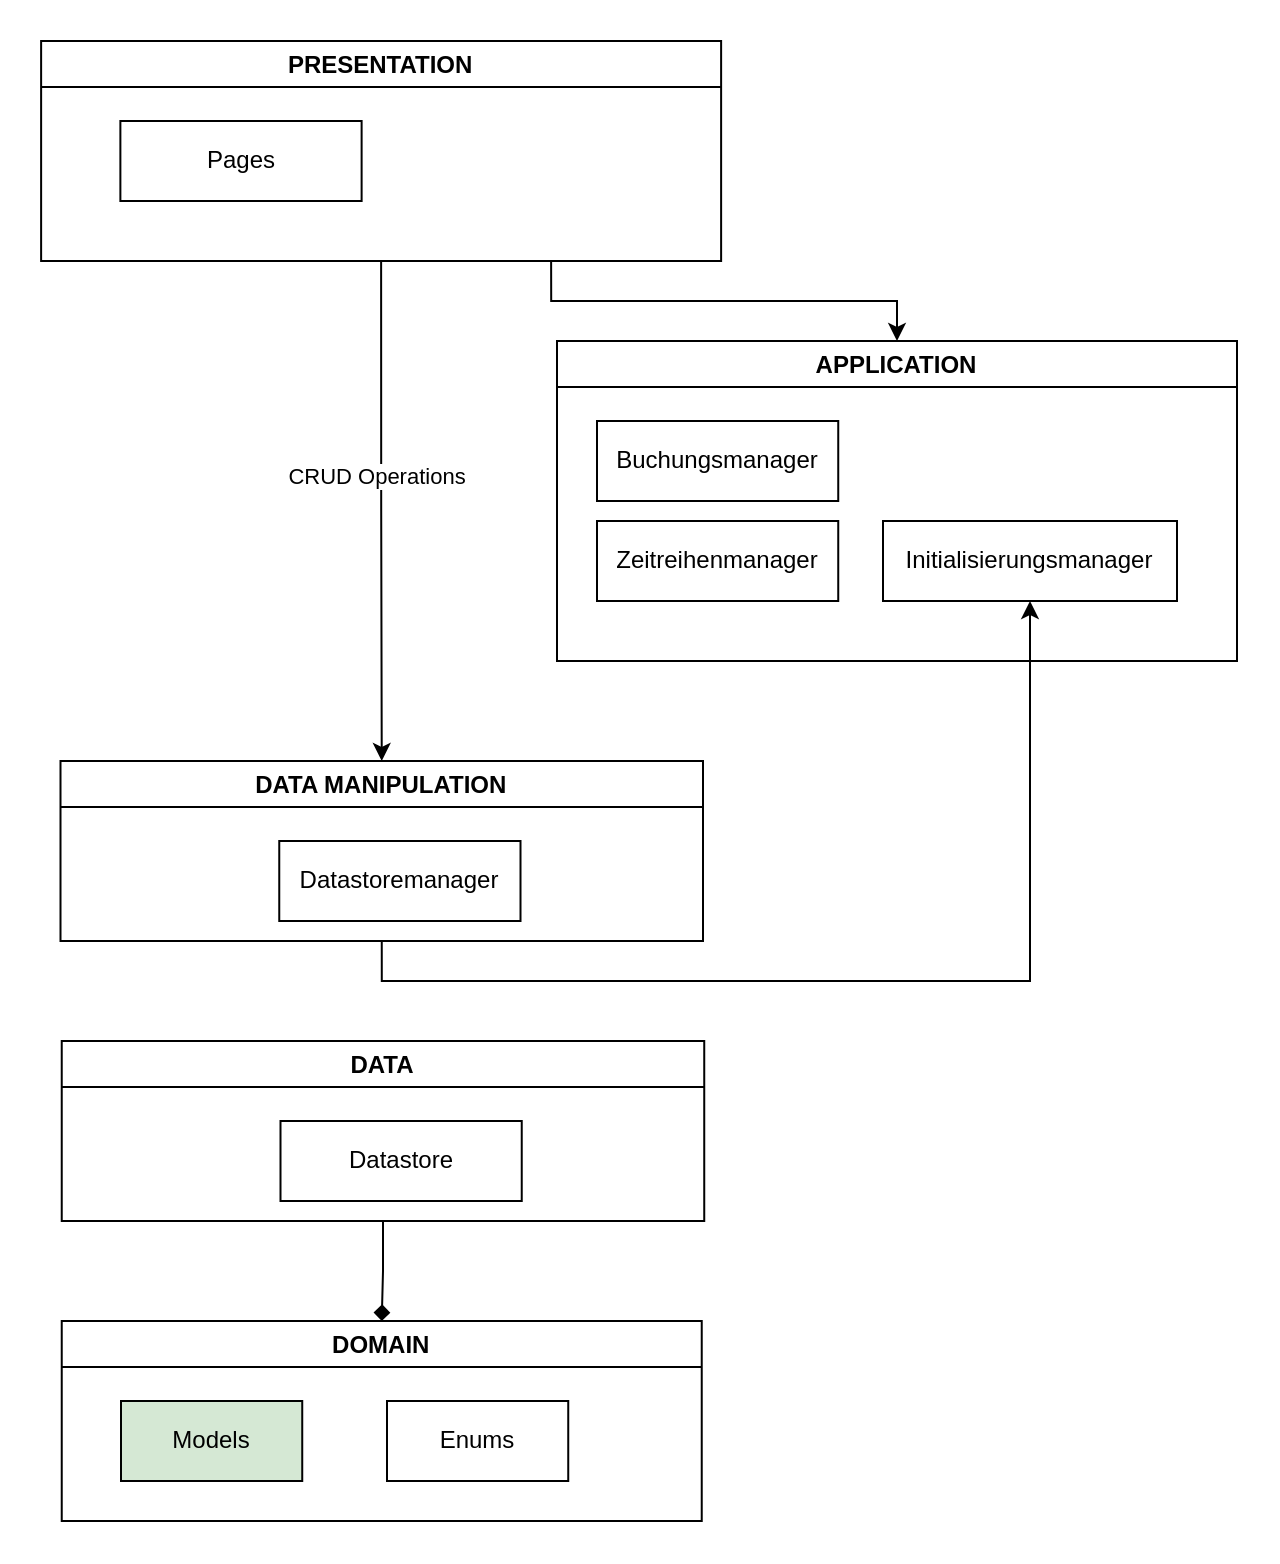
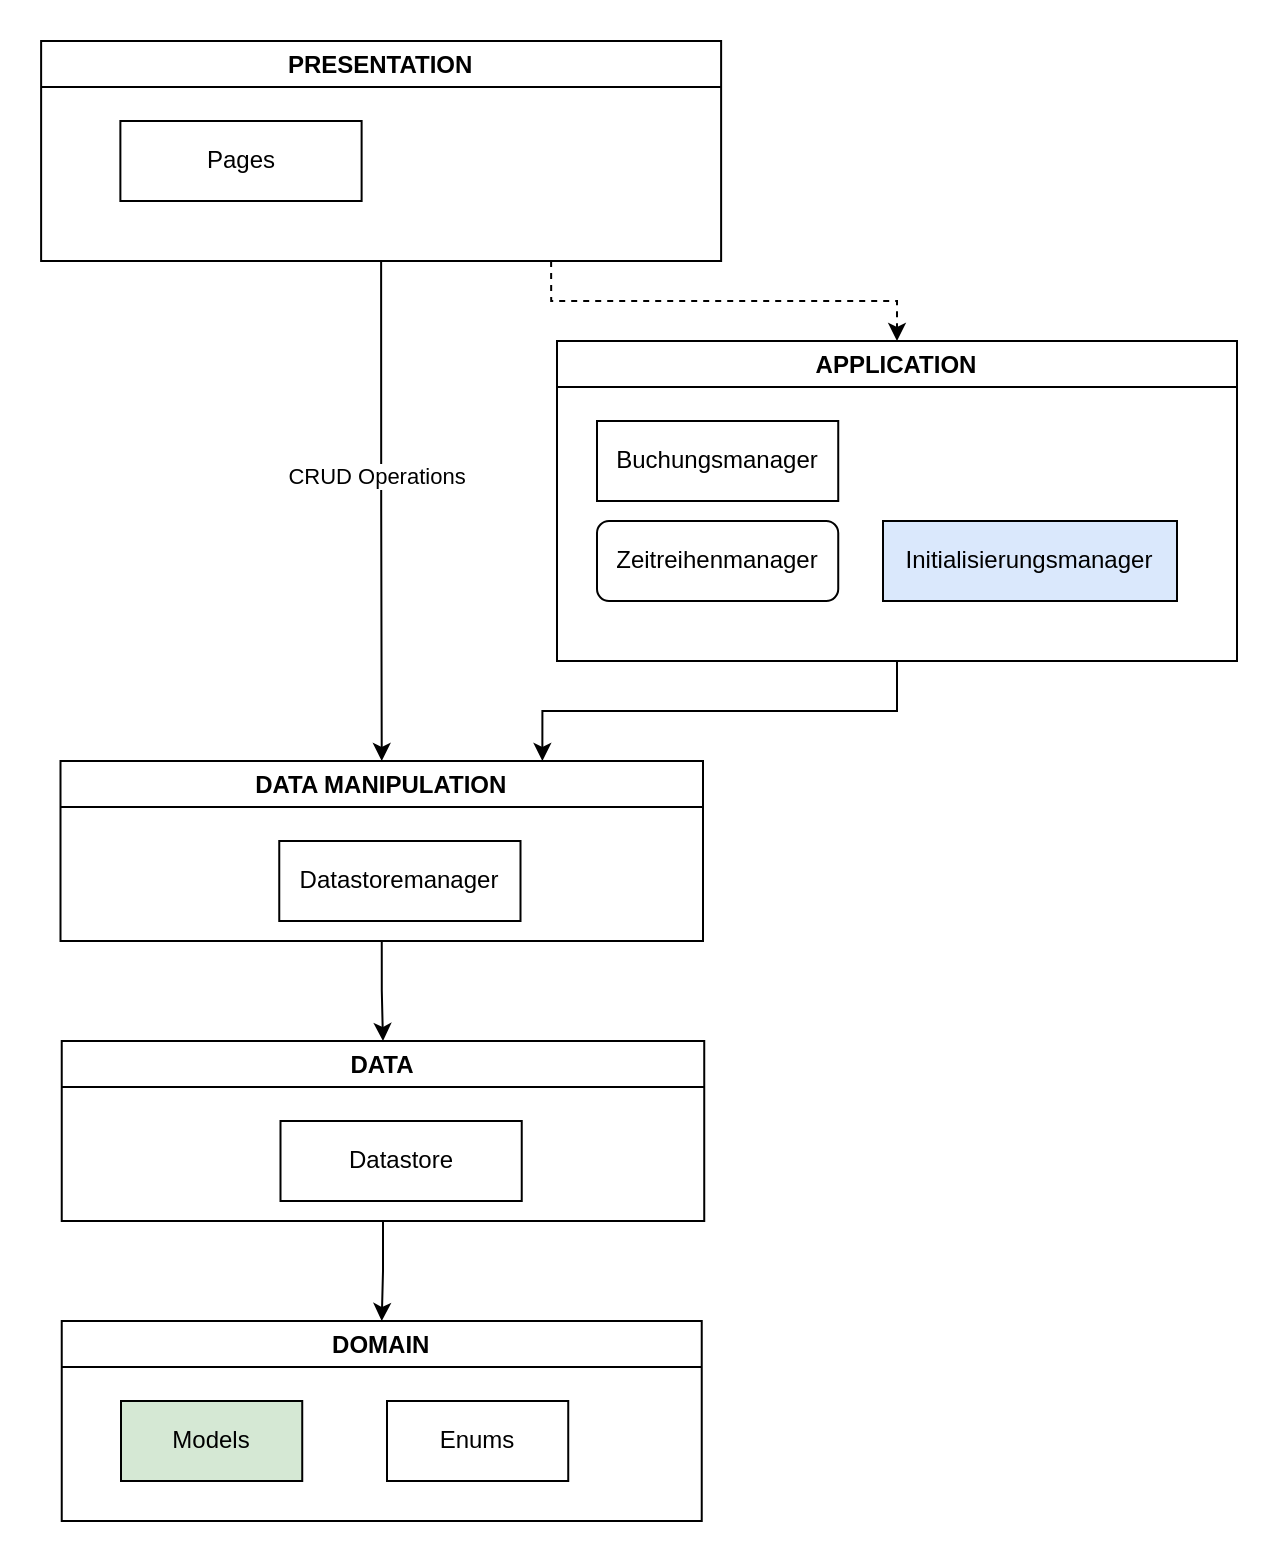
(719, 301) -> (719, 301)
(718, 561) -> (718, 561)
(1030, 561) -> (1030, 561)
none -> (725, 711)
(888, 981) -> (382, 1003)
(382, 1305) -> (382, 1306)
